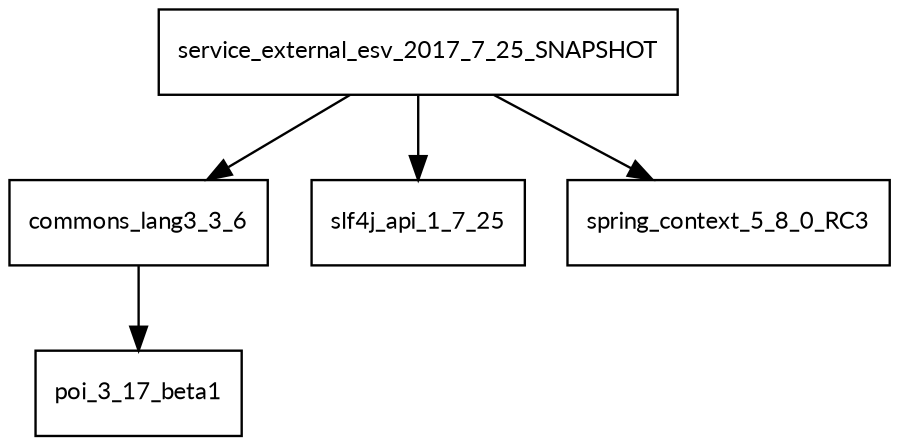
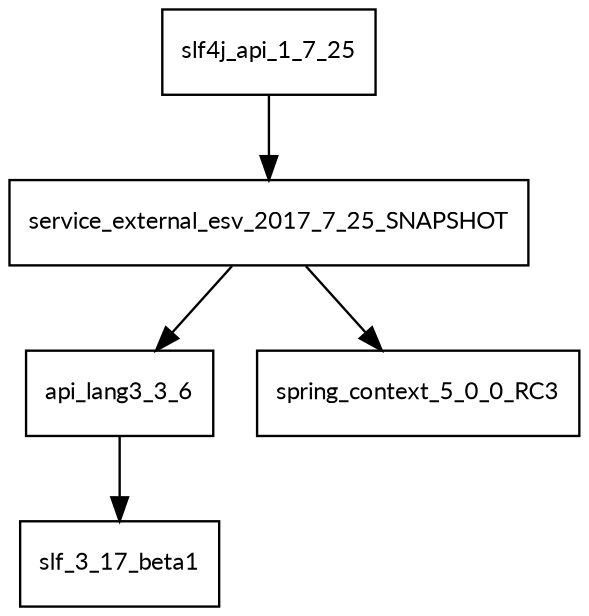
(418, 126) -> (269, 126)
(139, 223) -> (120, 393)
(729, 223) -> (418, 393)
(139, 393) -> (120, 564)
